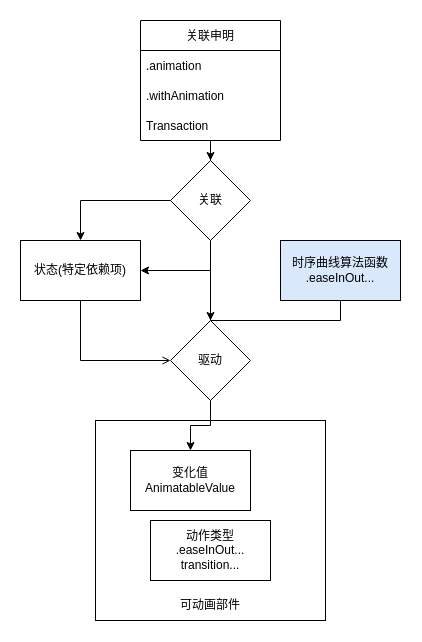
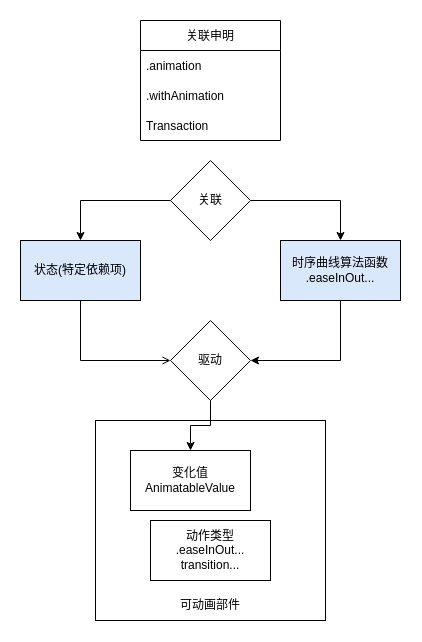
(211, 154) -> none
(211, 254) -> (312, 201)
(81, 271) -> (81, 271)
(275, 321) -> (320, 361)
